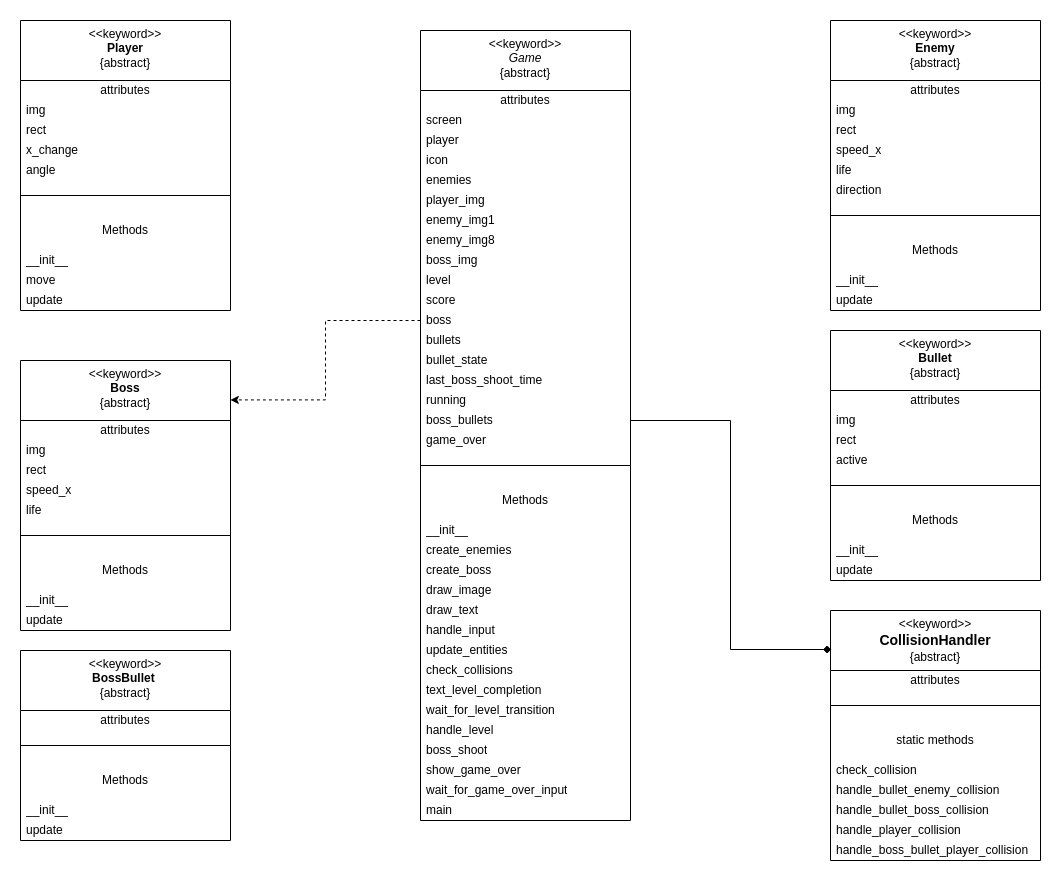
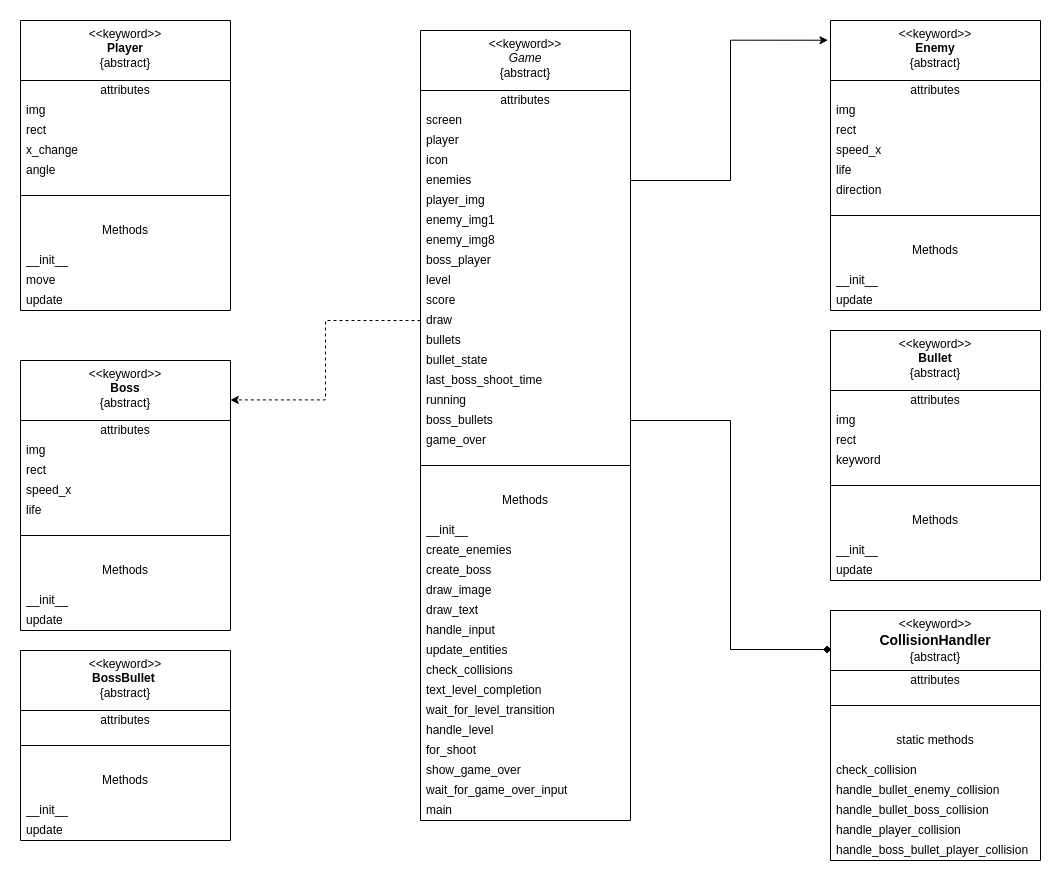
none -> (731, 114)
(452, 261) -> (462, 261)
(440, 321) -> (440, 321)
(855, 461) -> (860, 461)
(460, 751) -> (457, 751)
